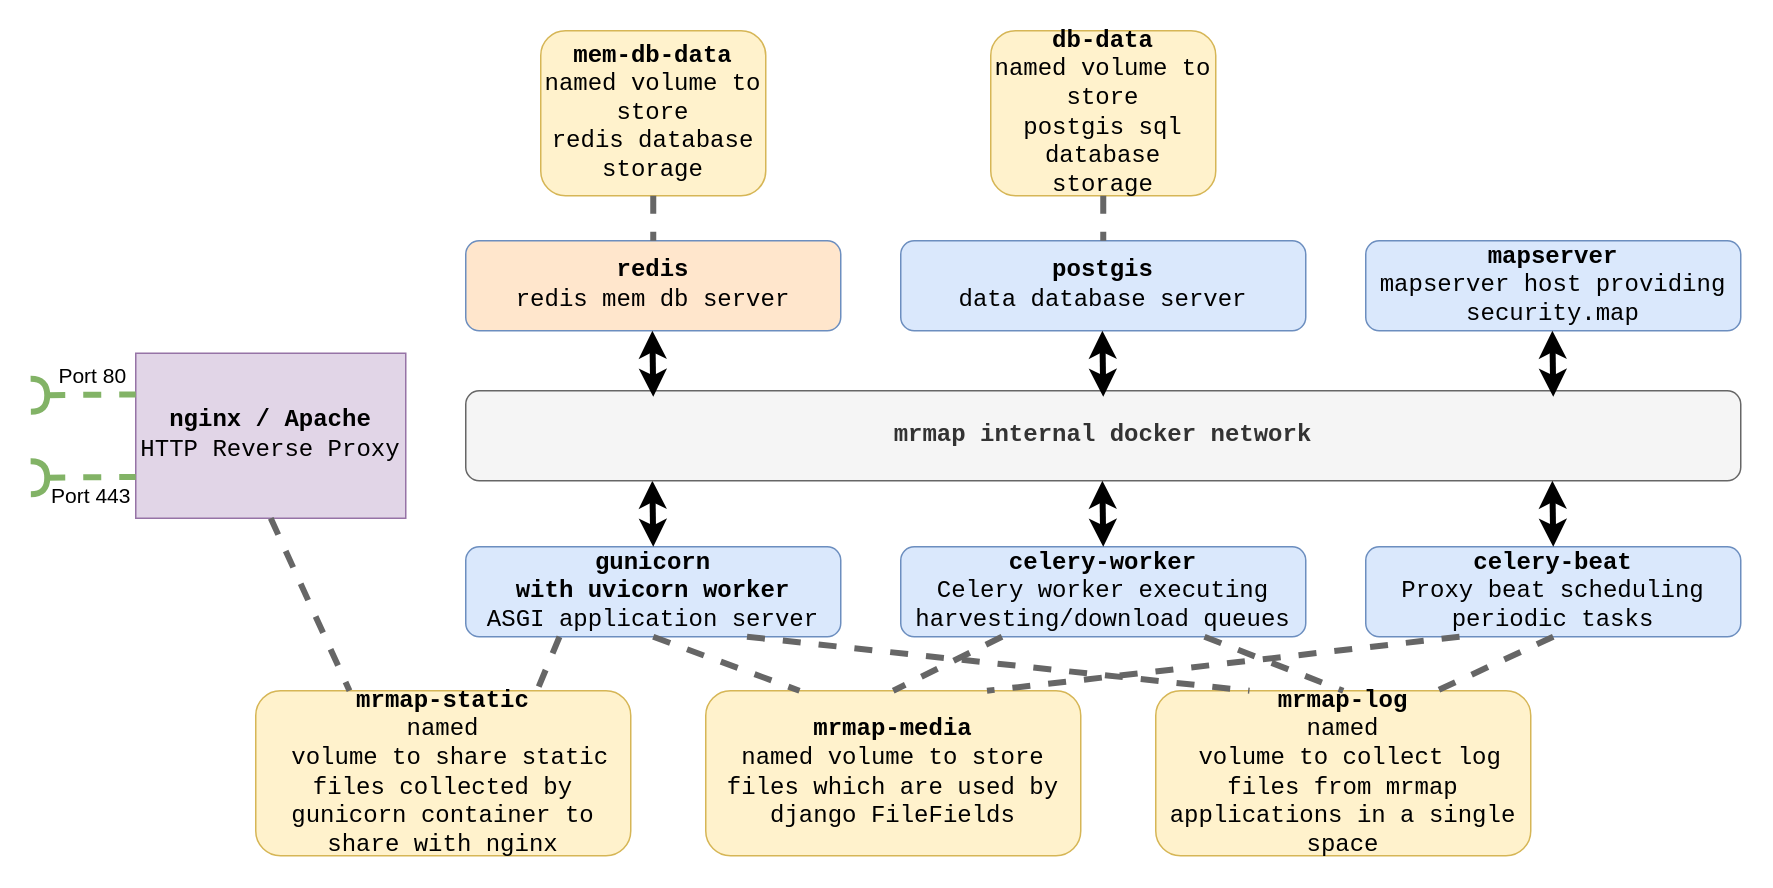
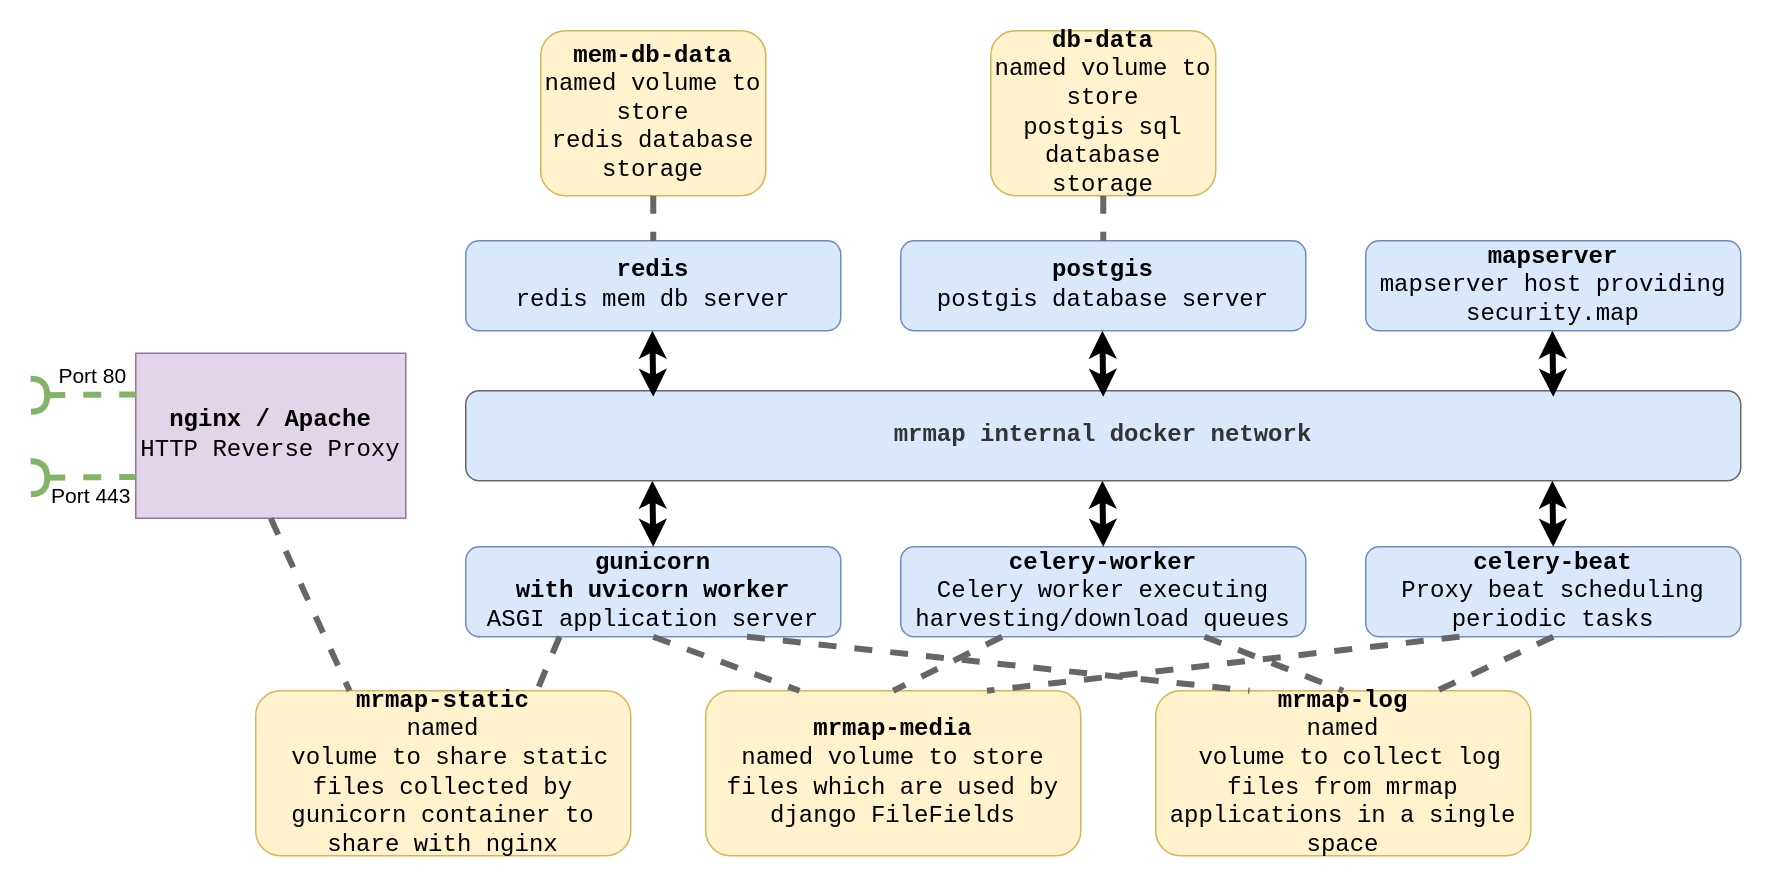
(653, 286) -> (653, 286)
(1103, 286) -> (1103, 286)
(1103, 436) -> (1103, 436)
